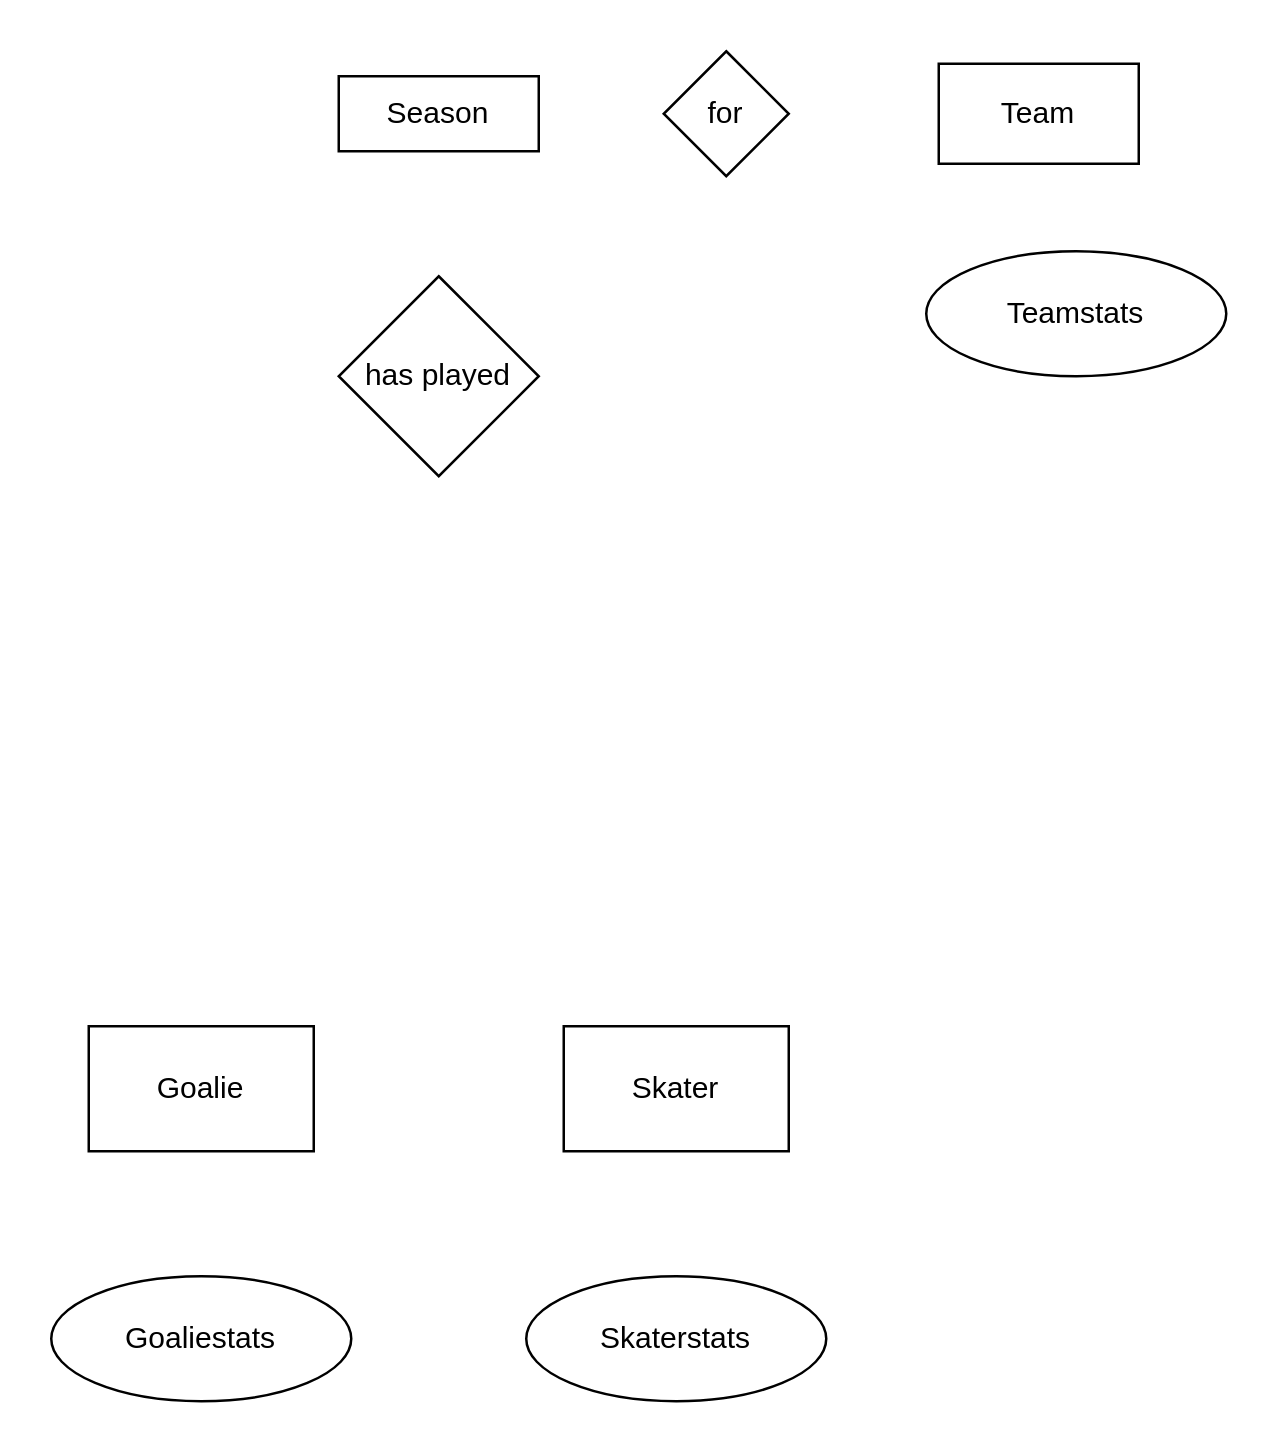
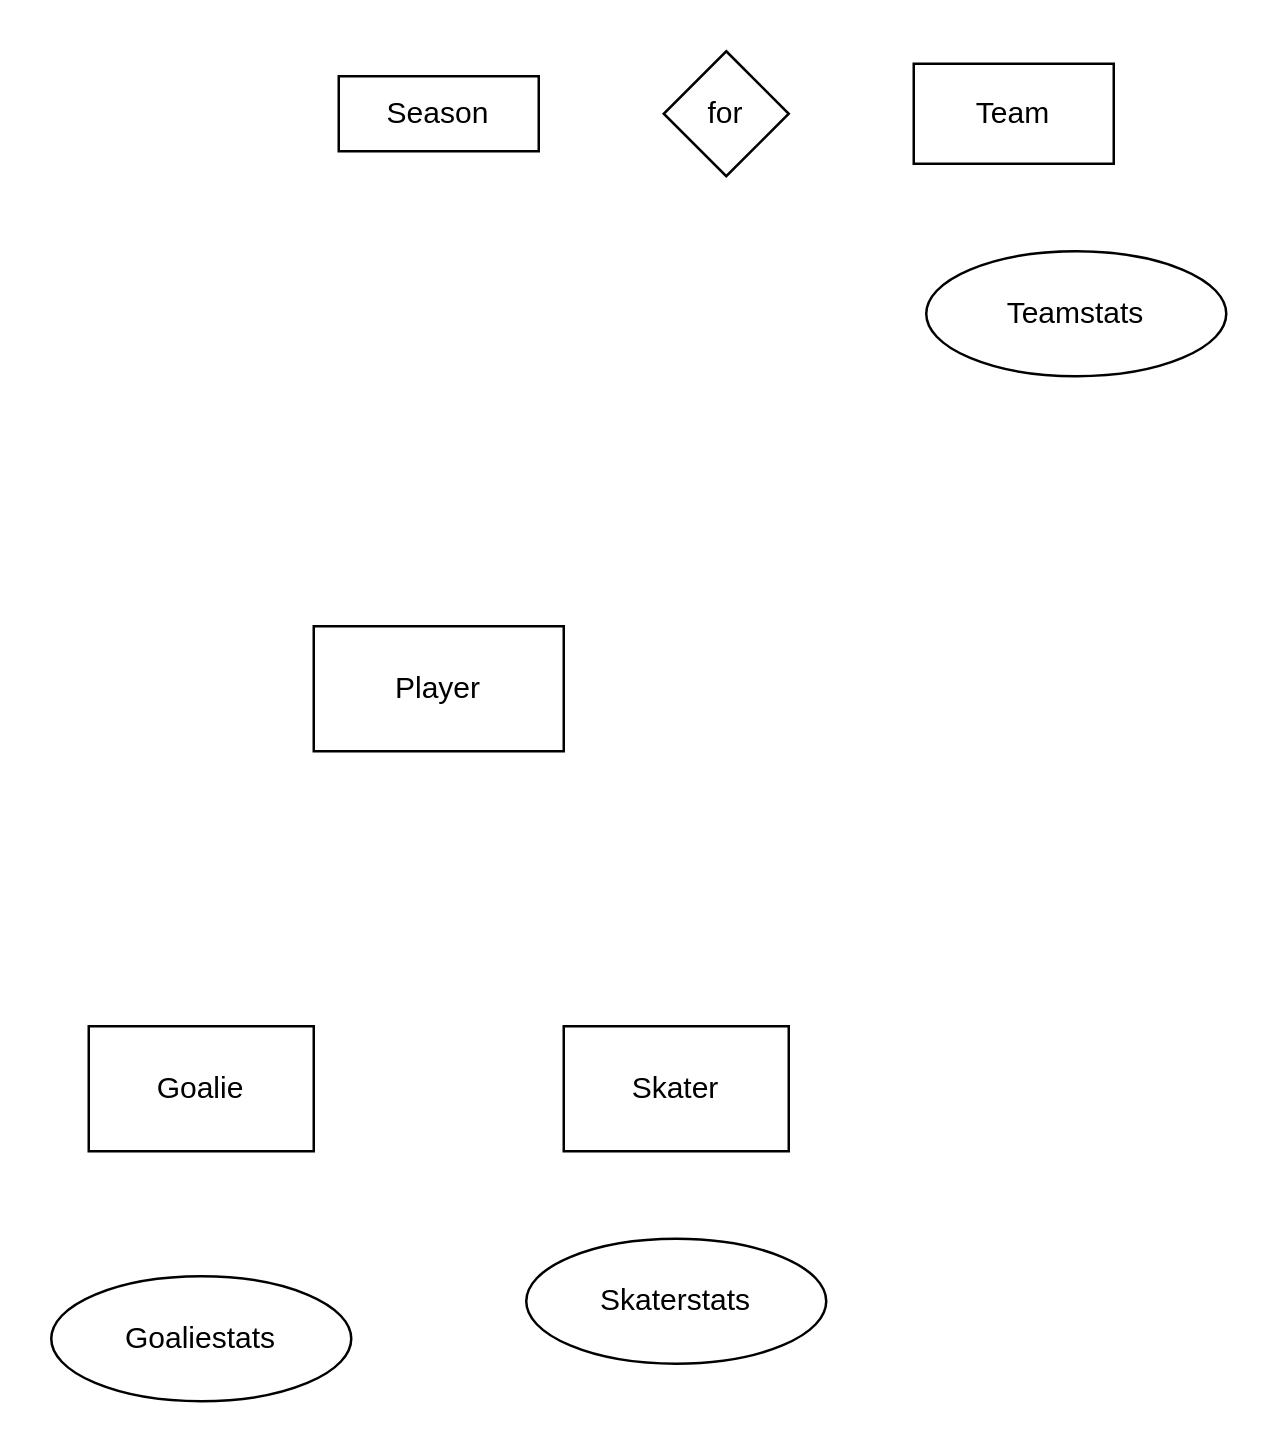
(1039, 114) -> (1014, 114)
(439, 376) -> none
none -> (439, 689)
(676, 1339) -> (676, 1301)
